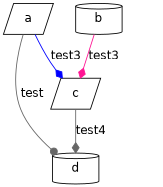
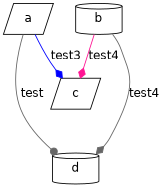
(104, 56) -> (104, 56)
(76, 126) -> (129, 91)
